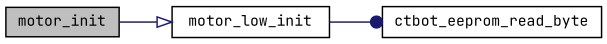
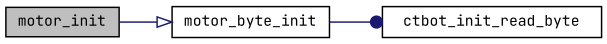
(251, 22) -> (251, 22)
(492, 22) -> (492, 22)
